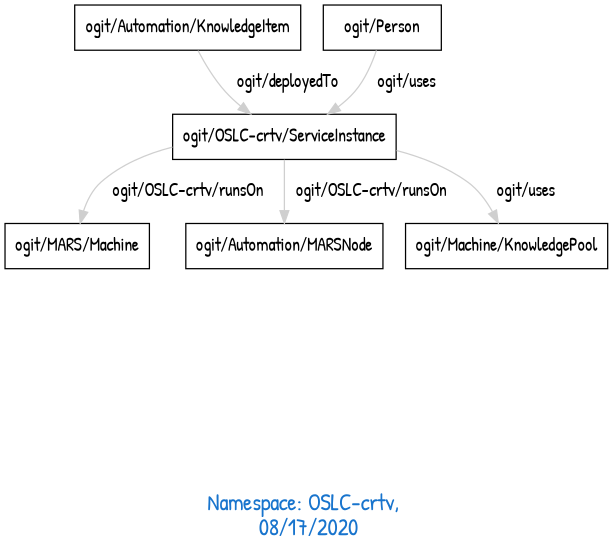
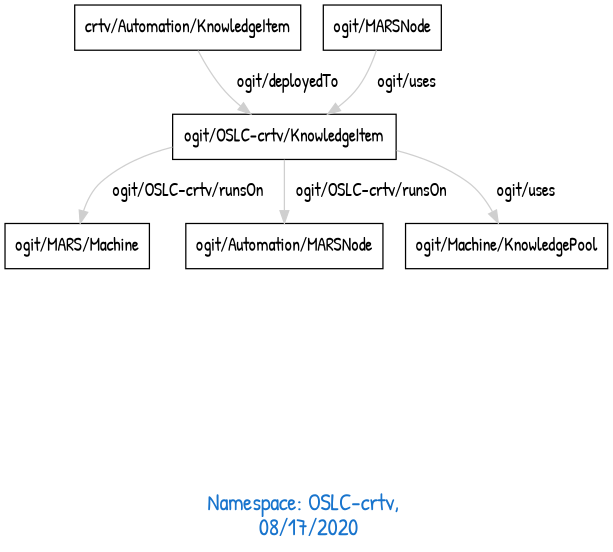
(188, 28) -> (188, 28)
(382, 28) -> (382, 28)
(284, 137) -> (284, 137)
